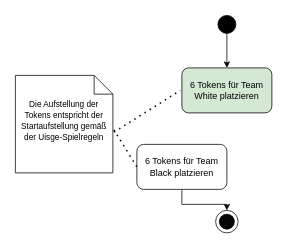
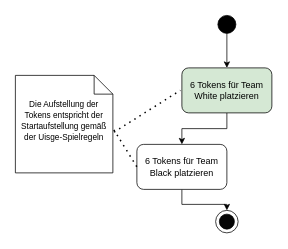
none -> (201, 129)
